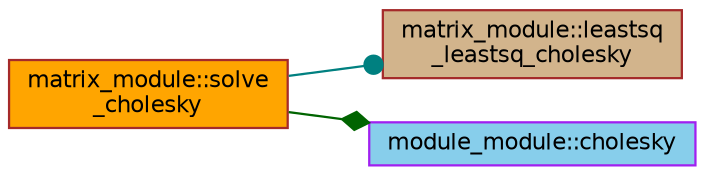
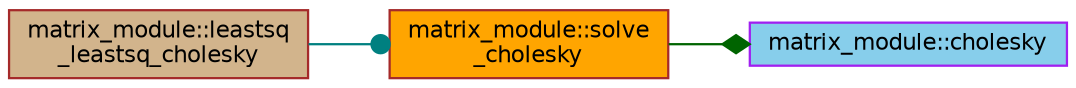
(326, 71) -> (340, 44)
(532, 144) -> (908, 44)
